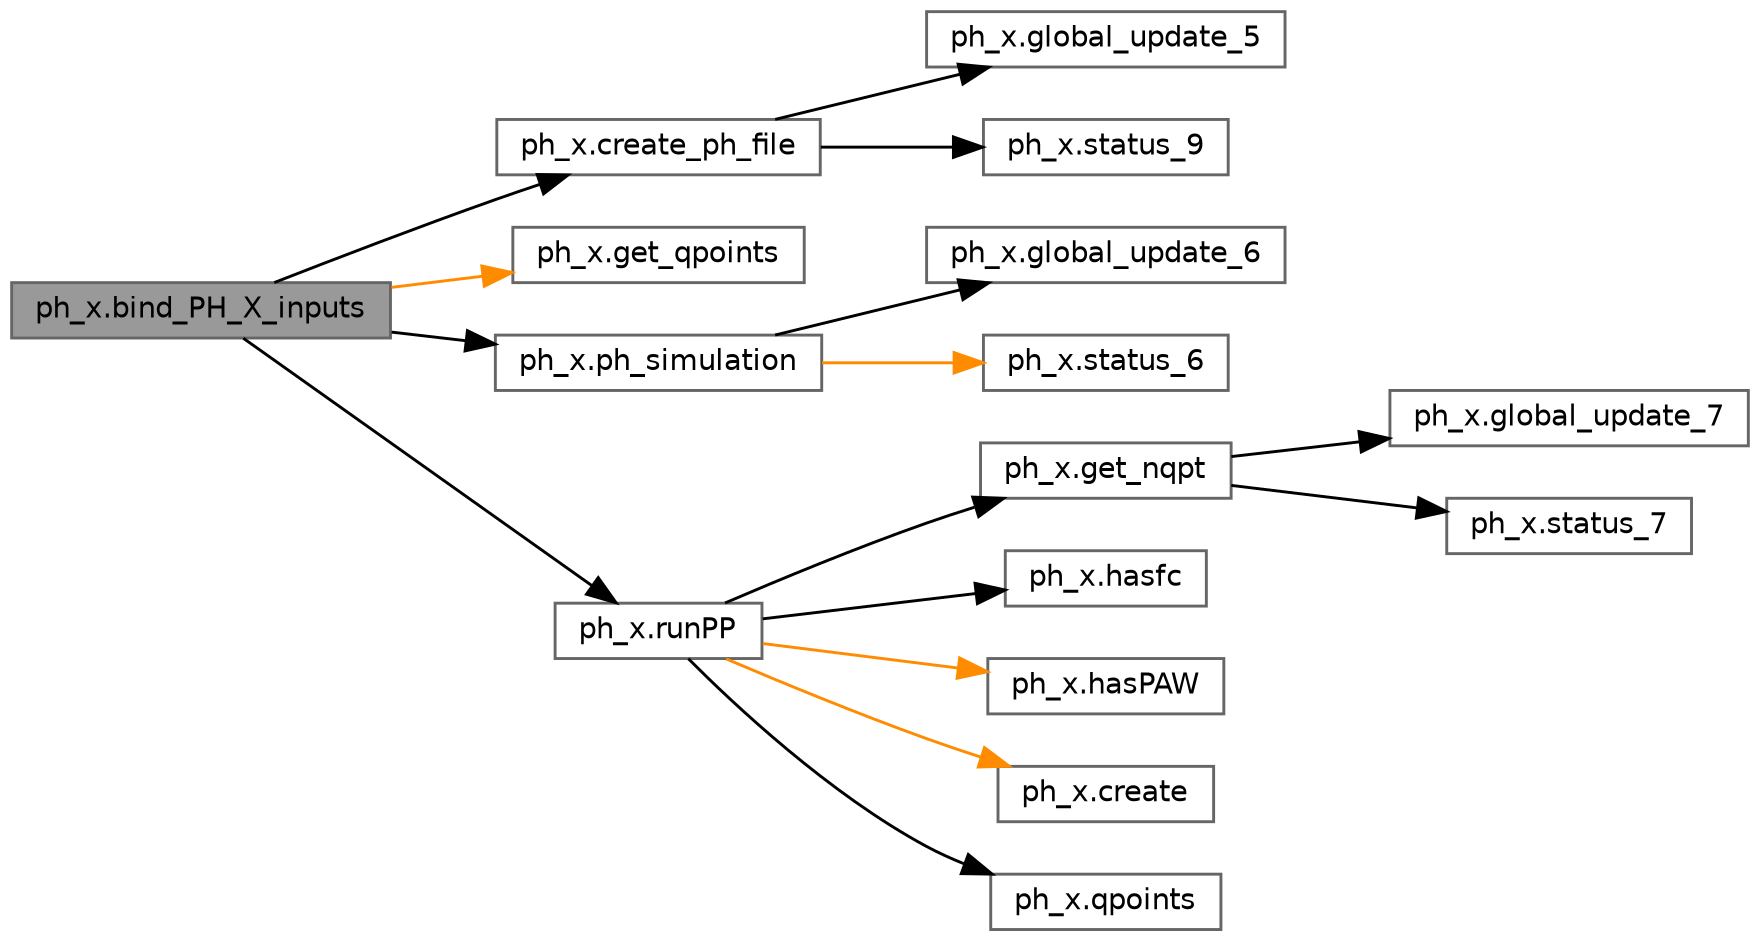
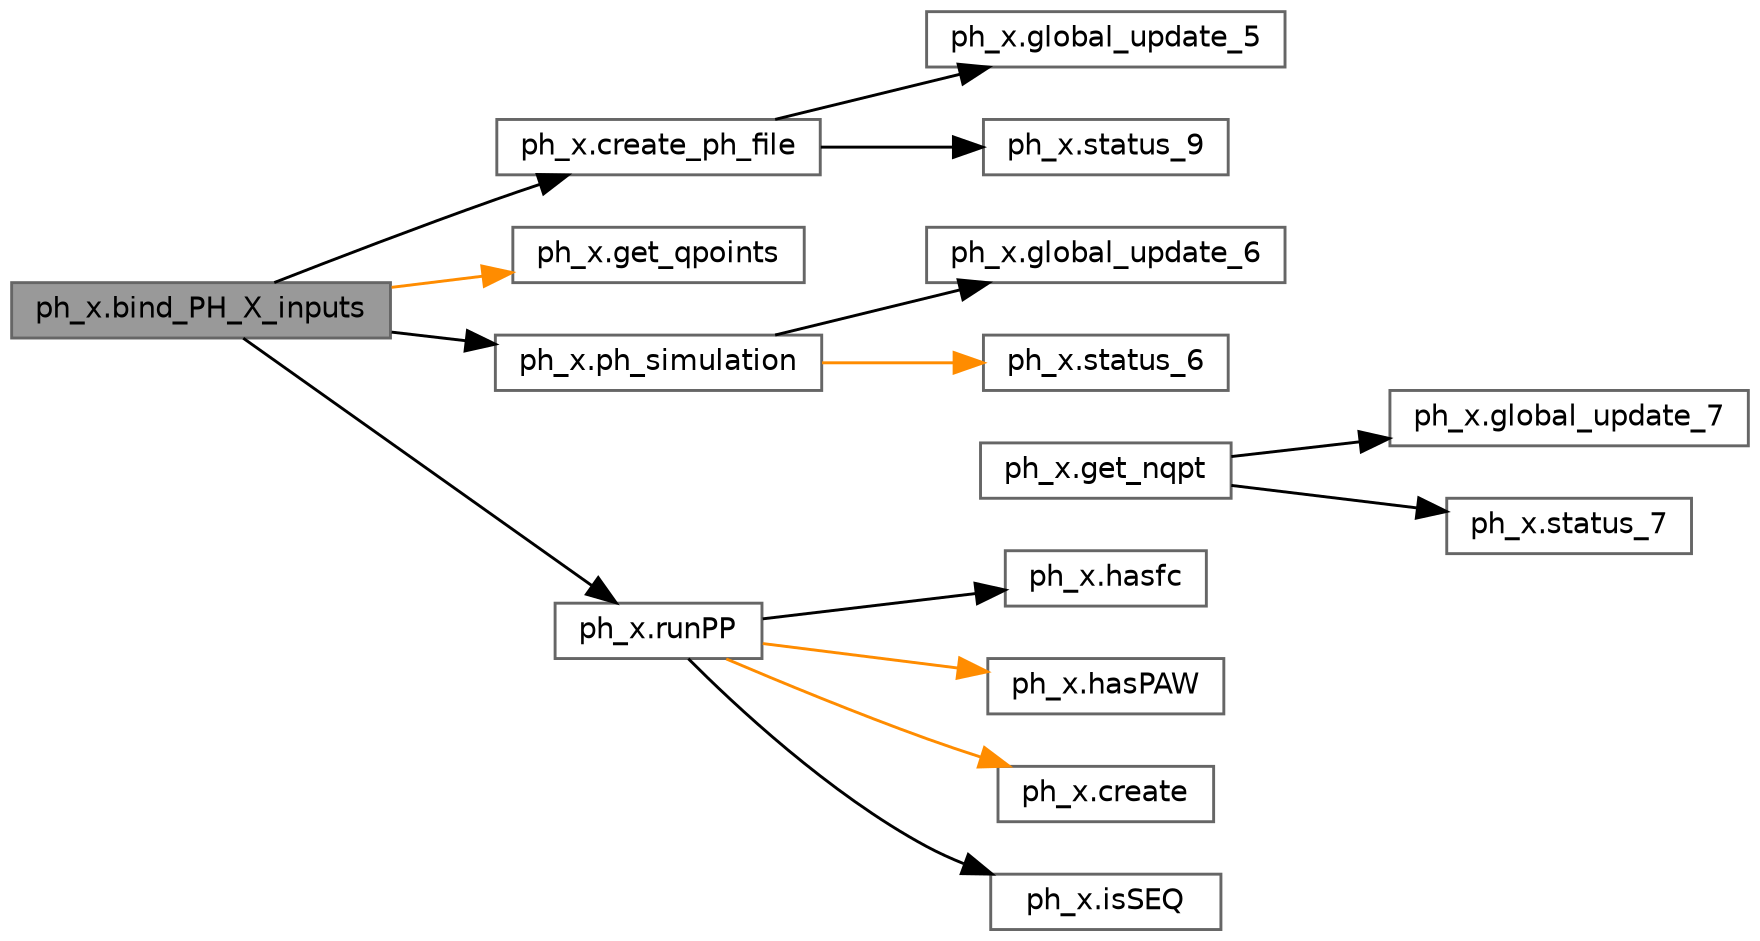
(849, 552) -> none
(1106, 902) -> (1106, 902)
